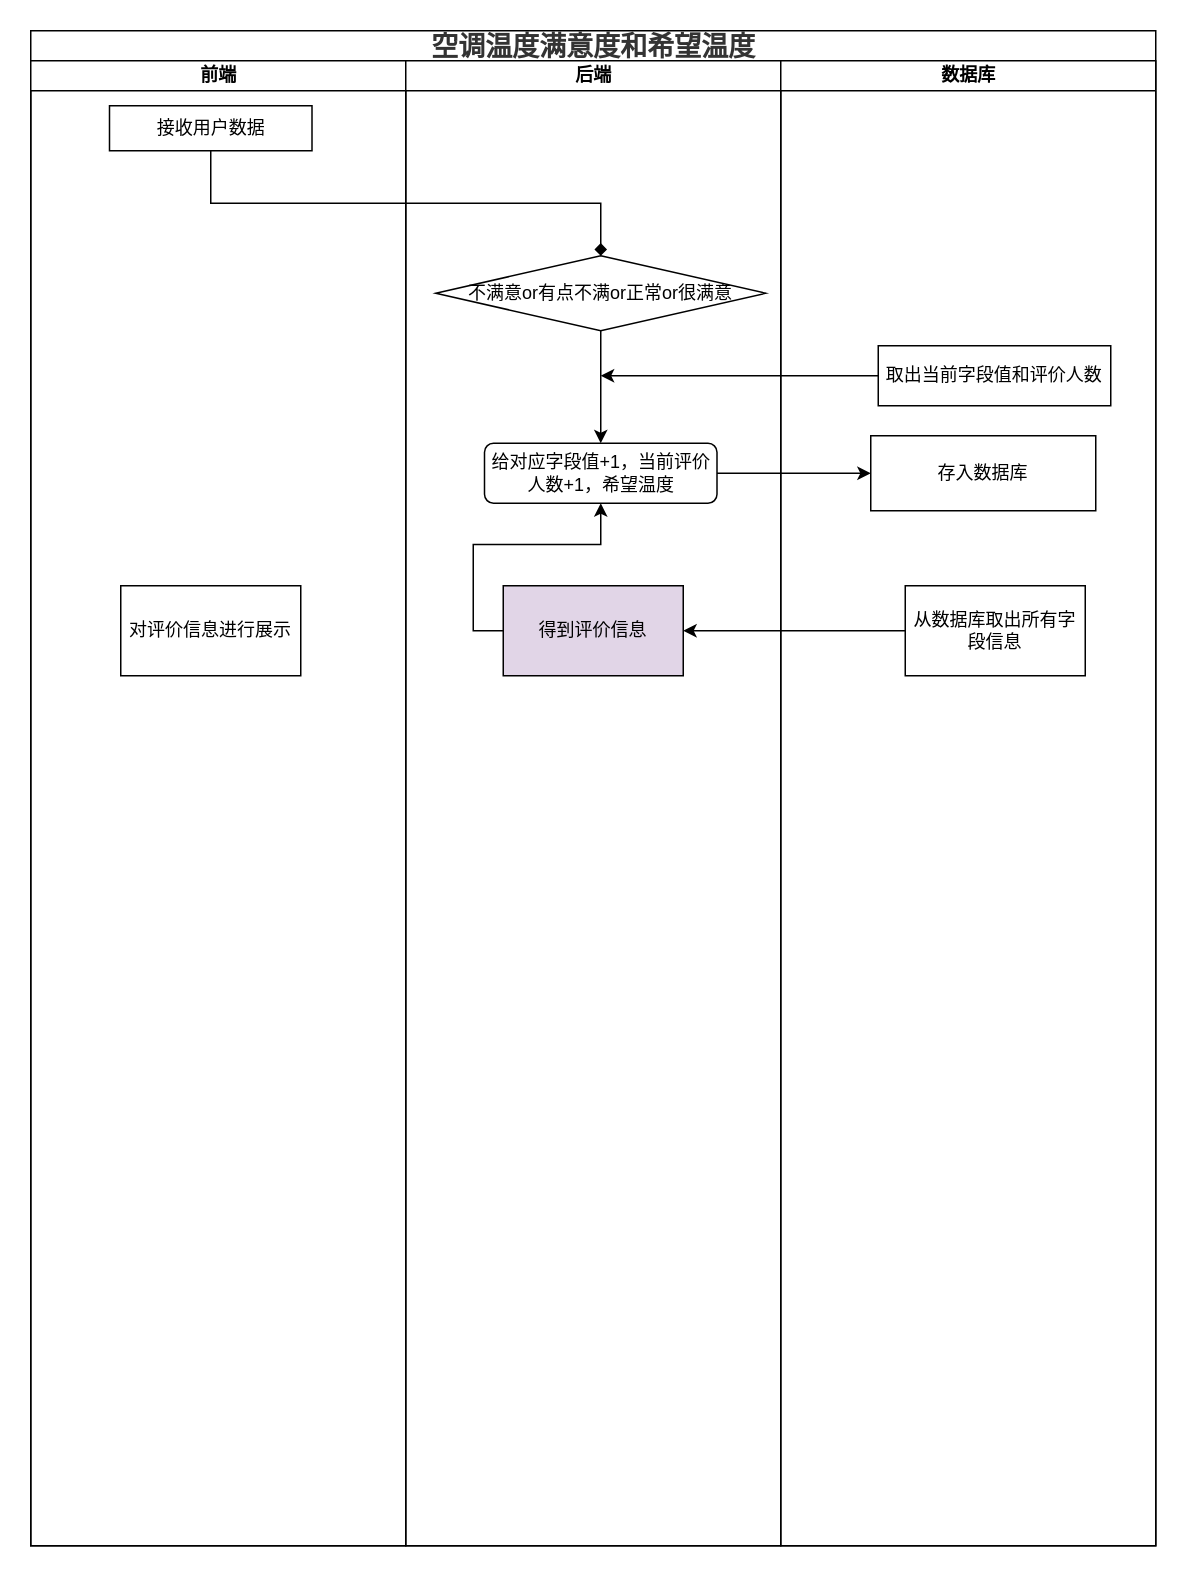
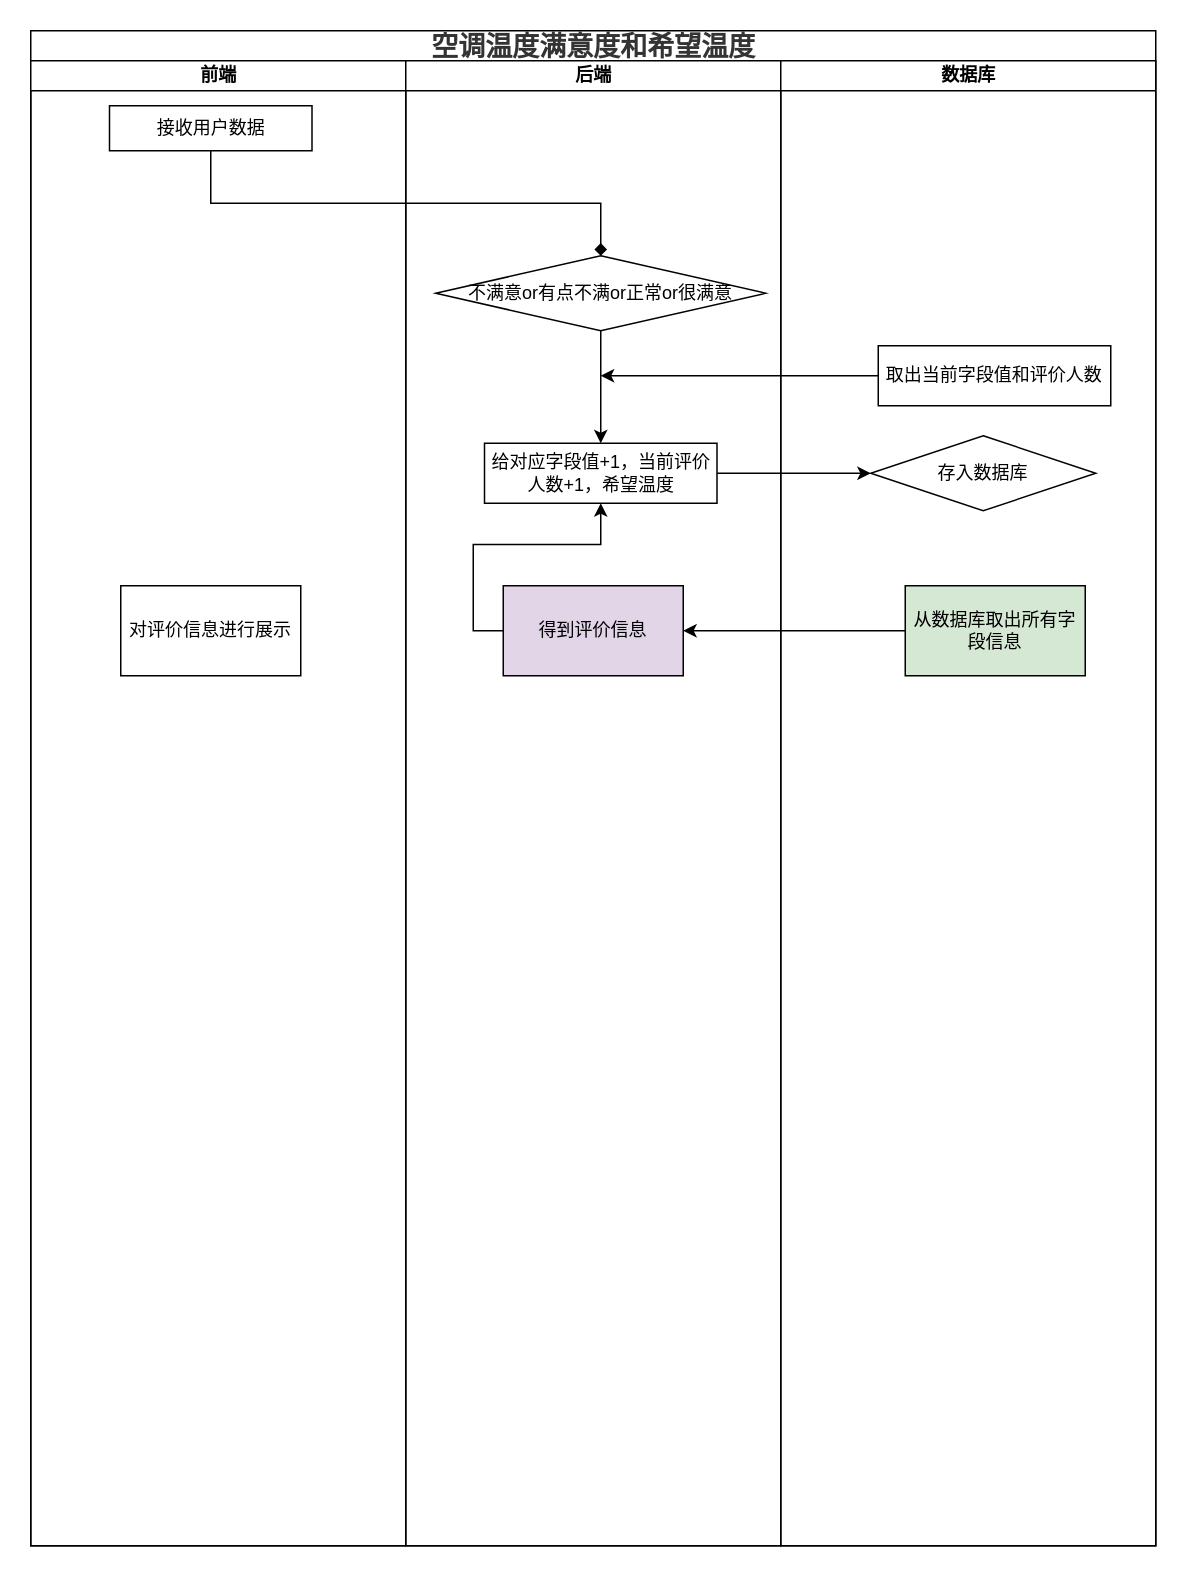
(601, 473) -> (601, 473)
(983, 473) -> (983, 473)
(995, 631) -> (995, 631)
